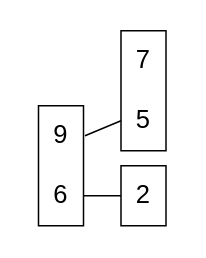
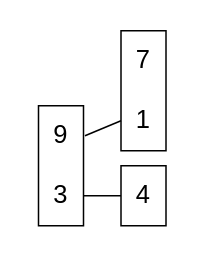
(143, 121) -> (143, 121)
(61, 196) -> (61, 196)
(143, 196) -> (143, 196)
